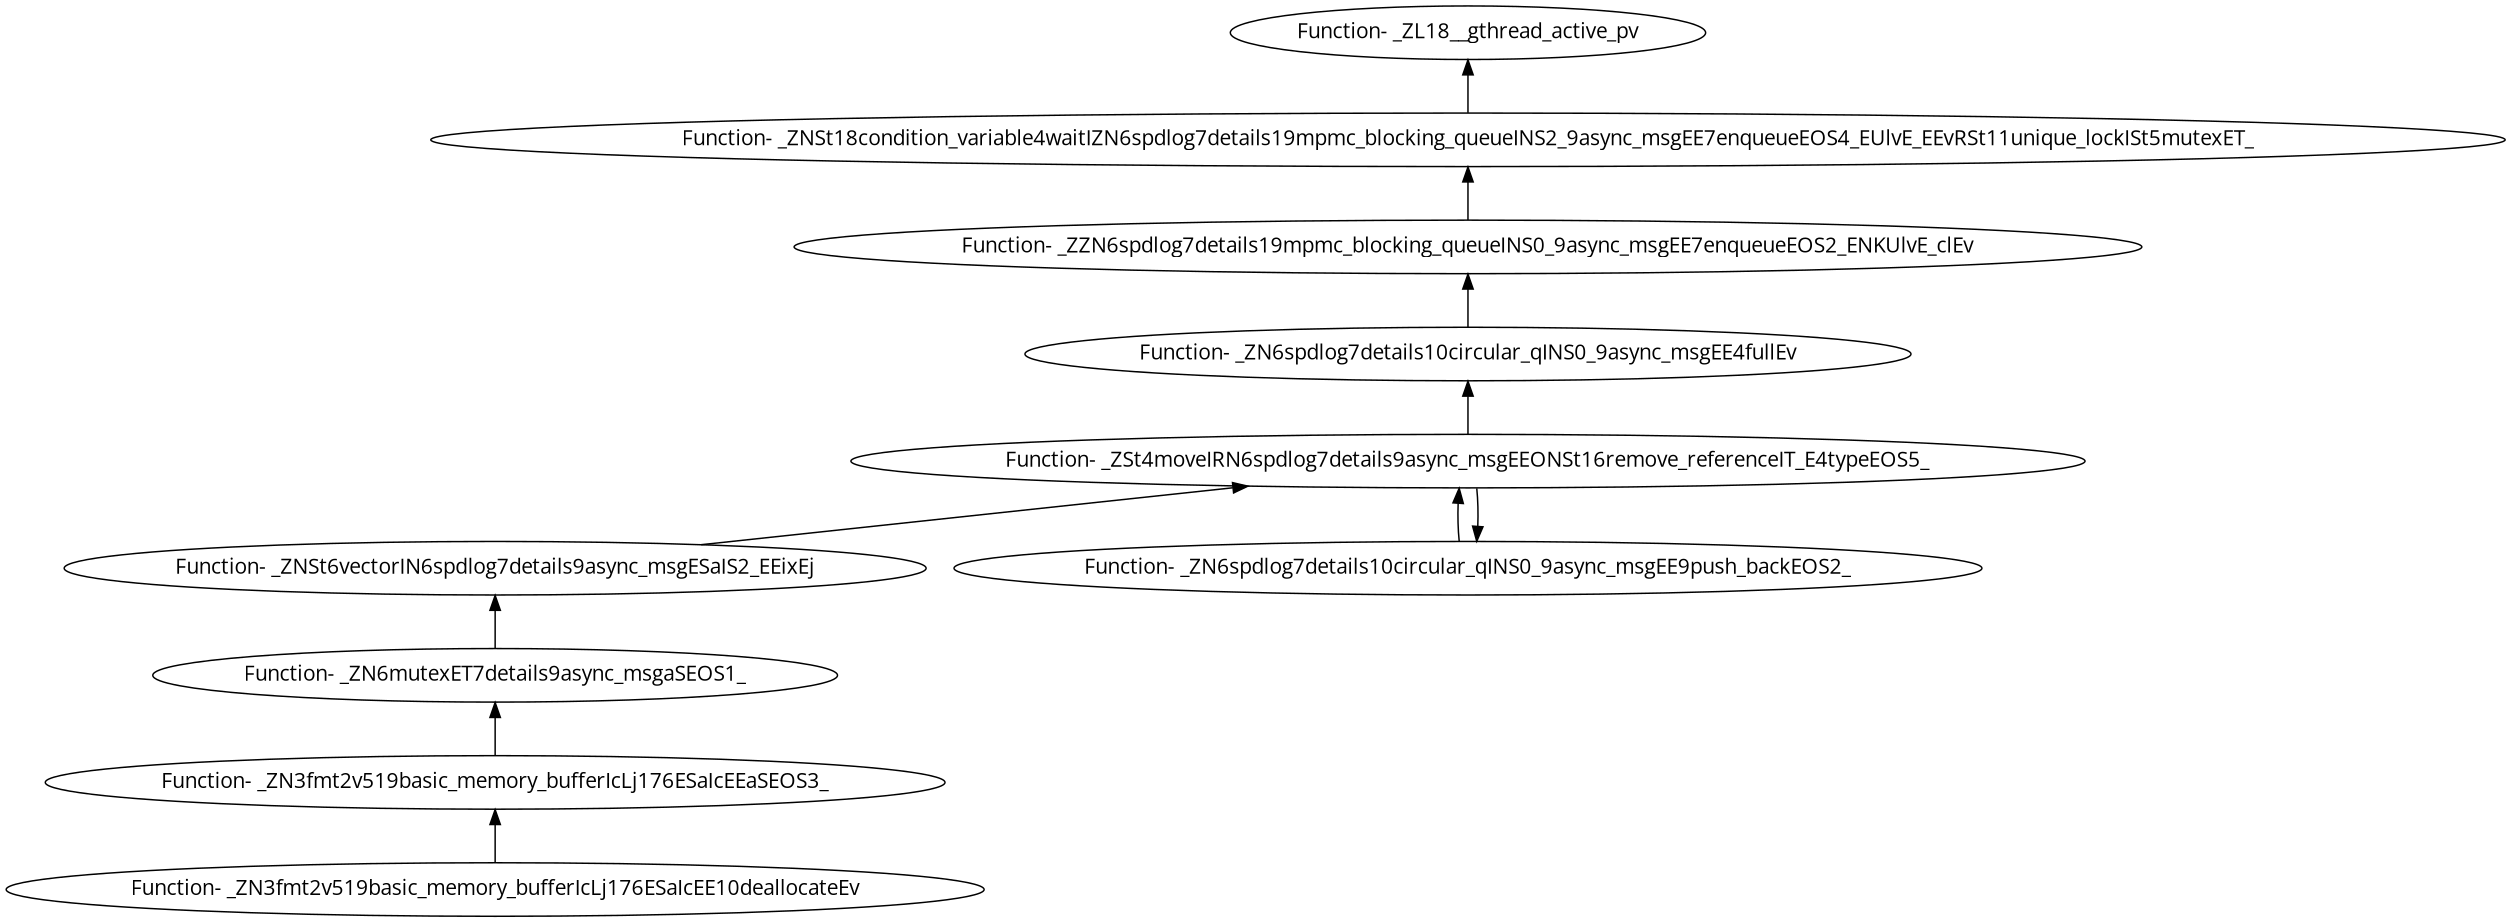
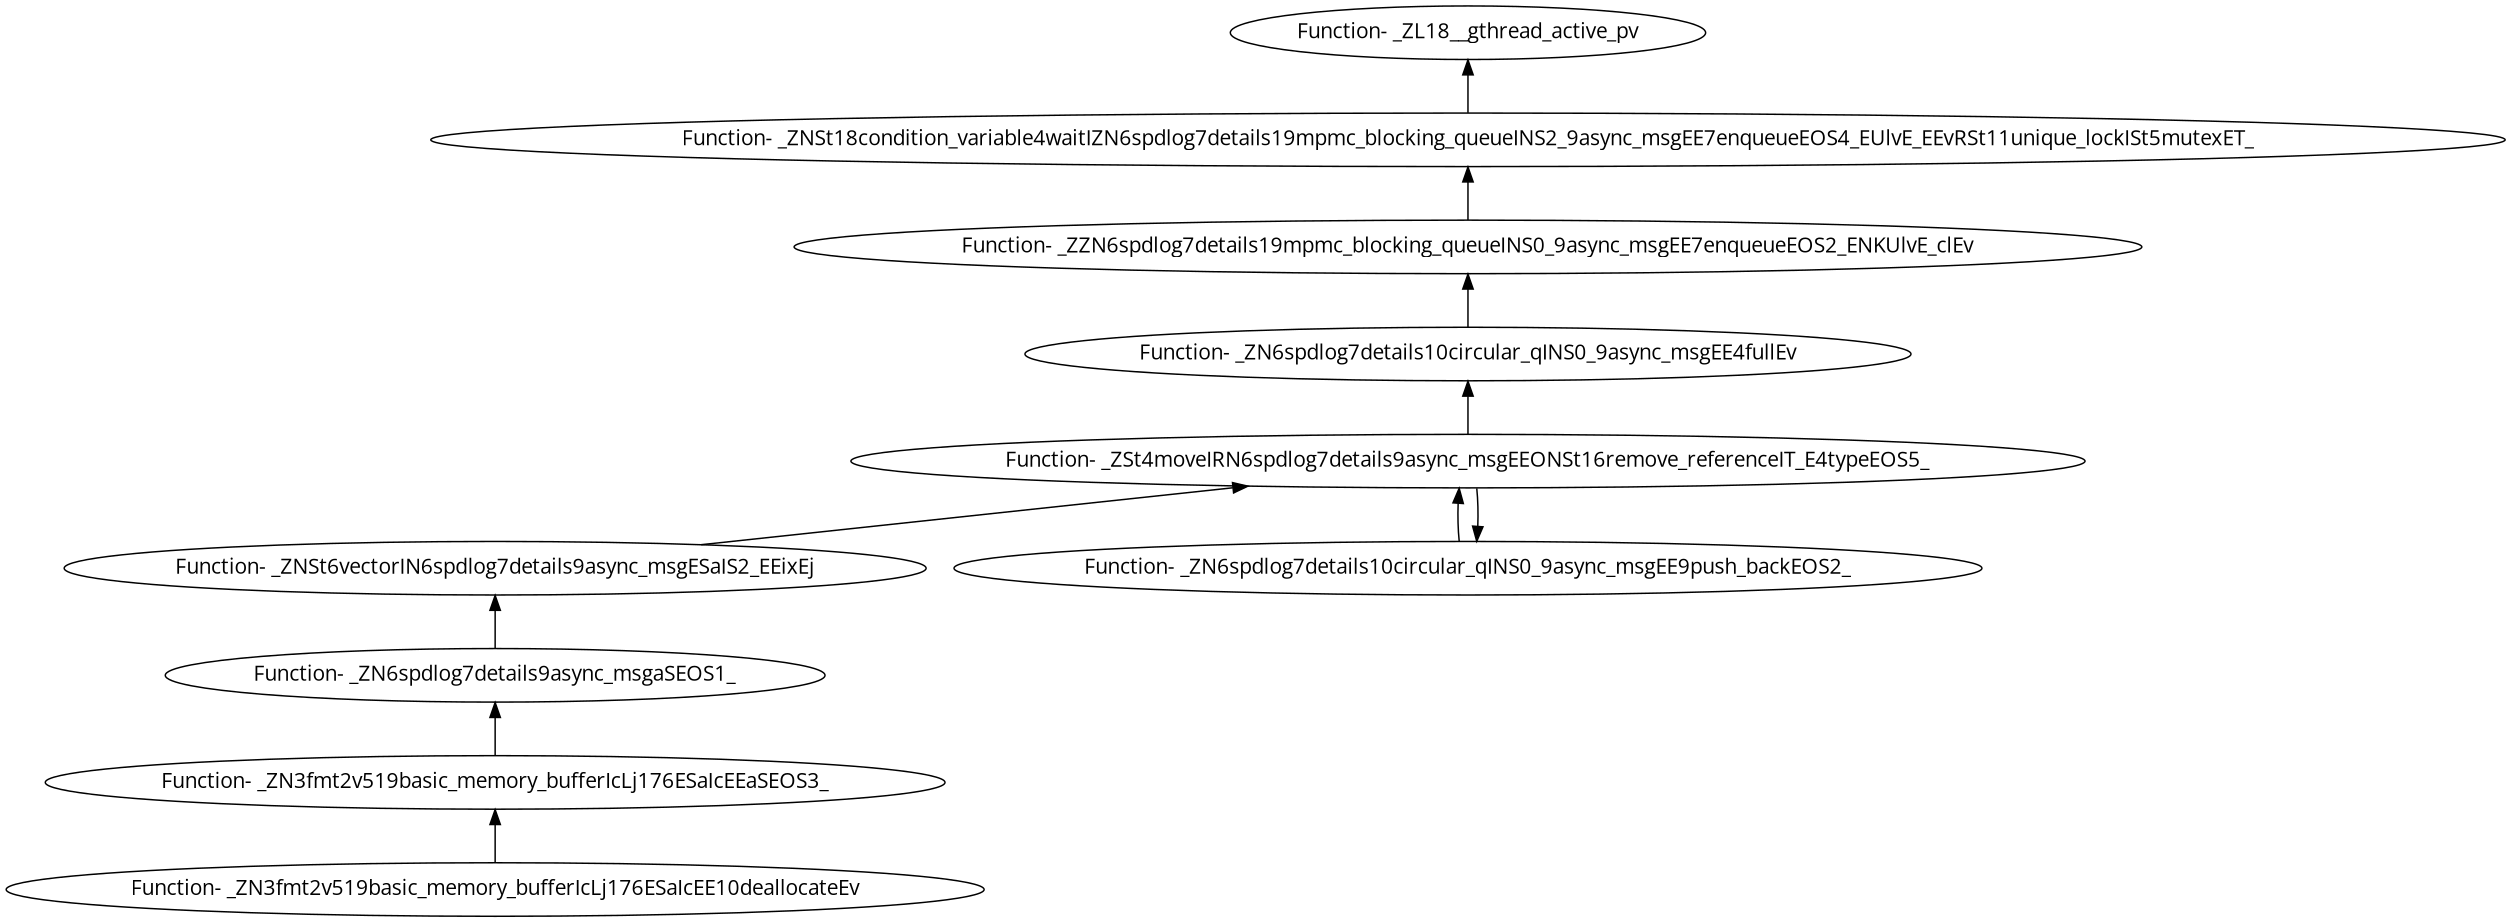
(495, 675) -> (495, 675)
